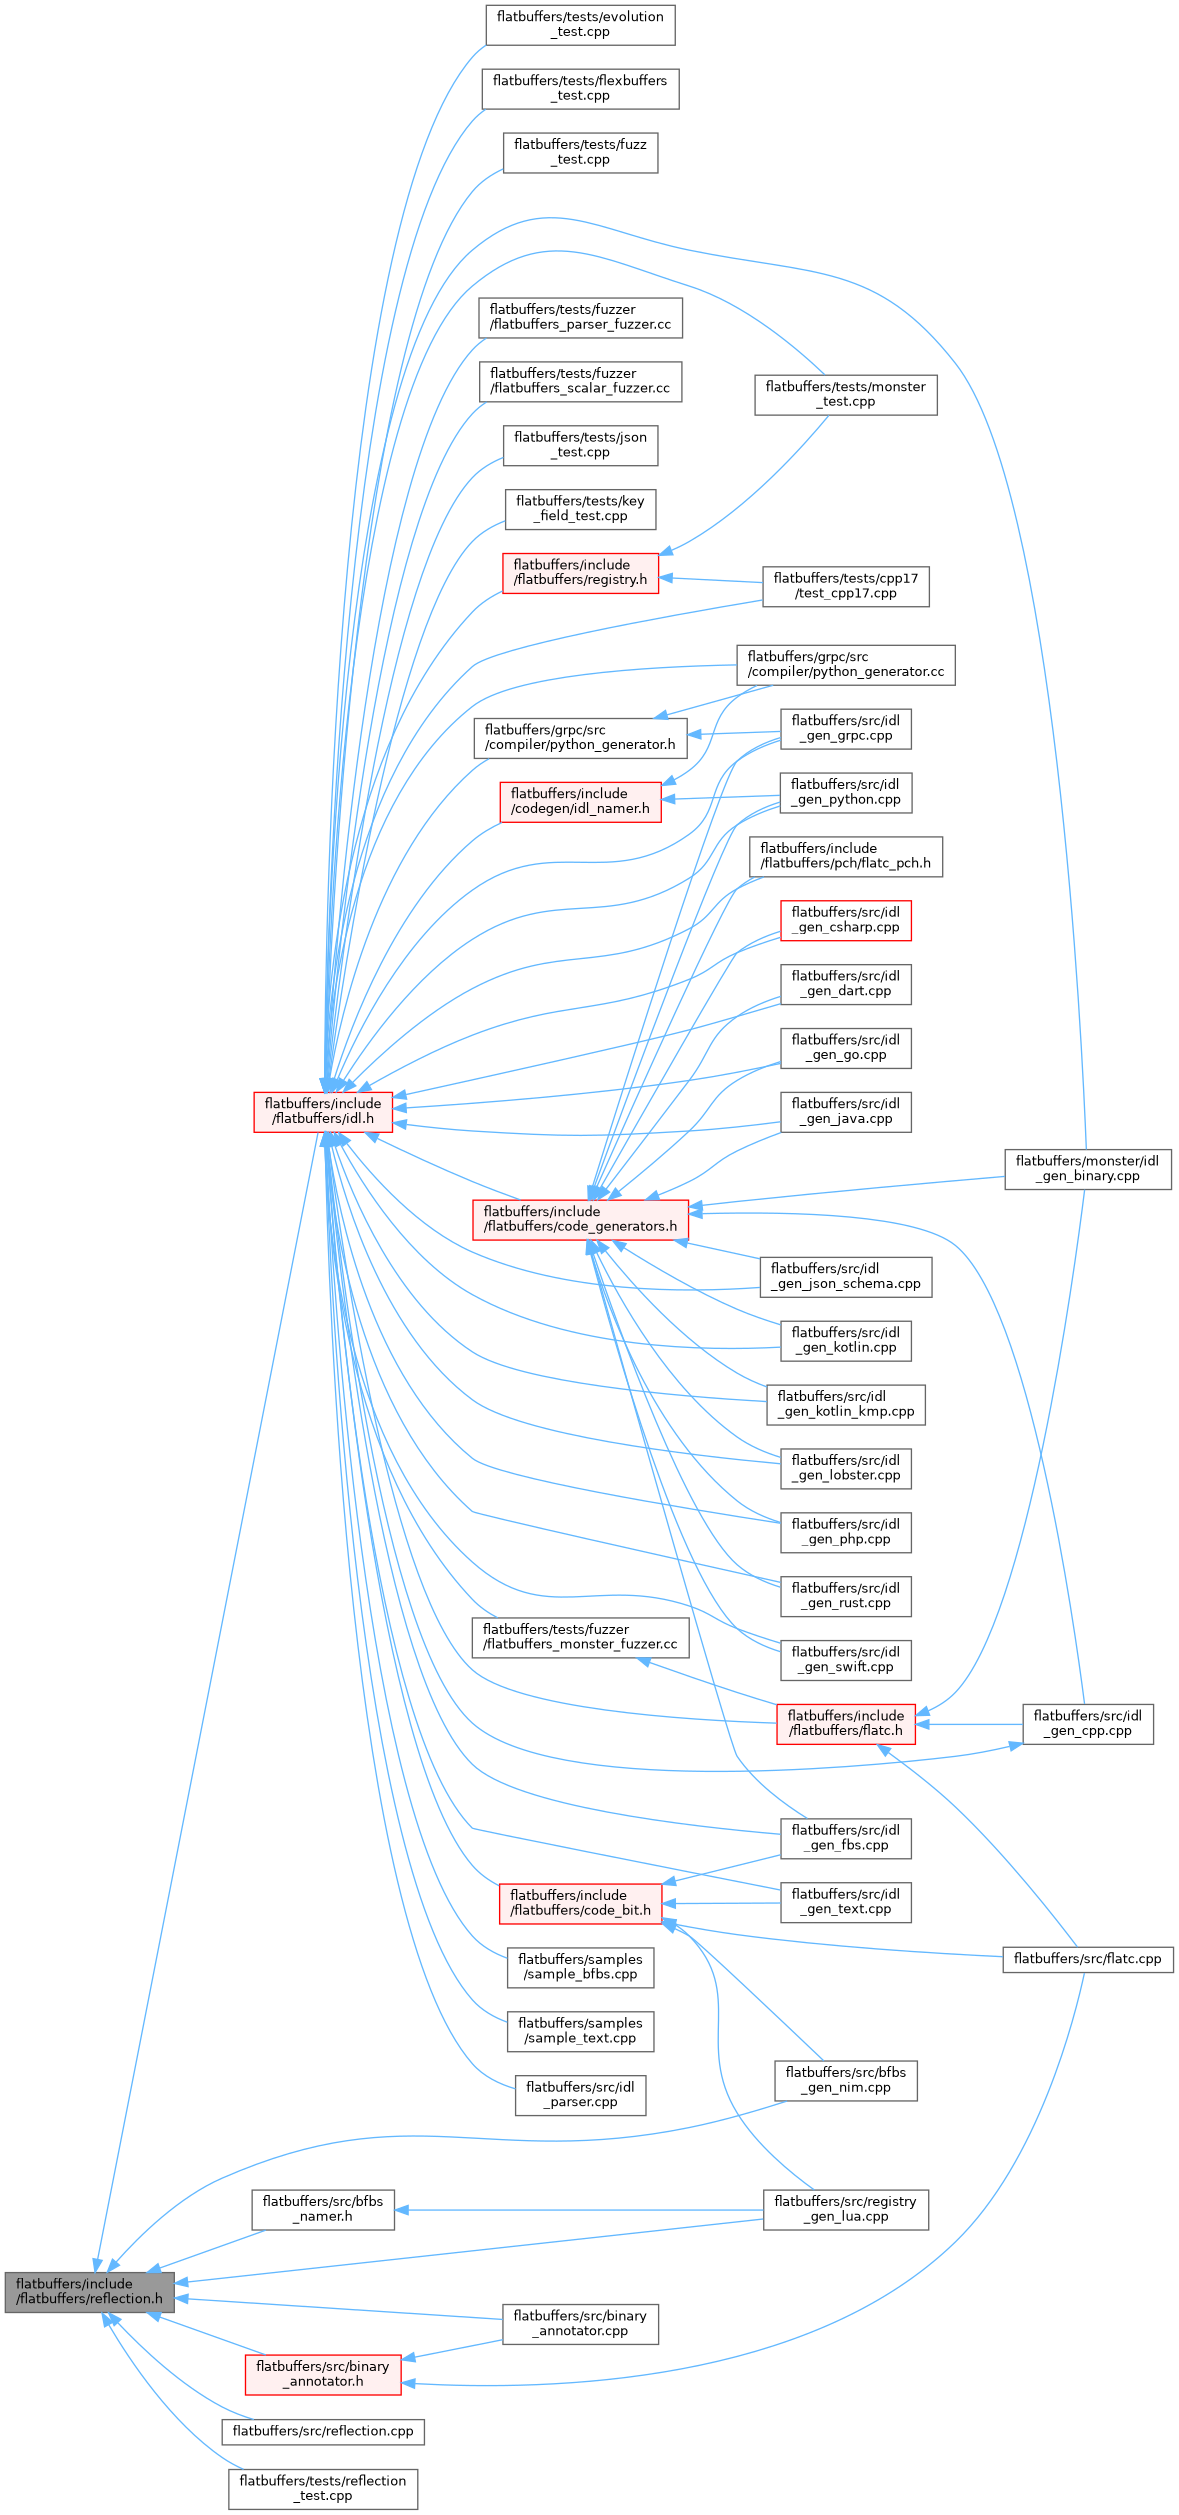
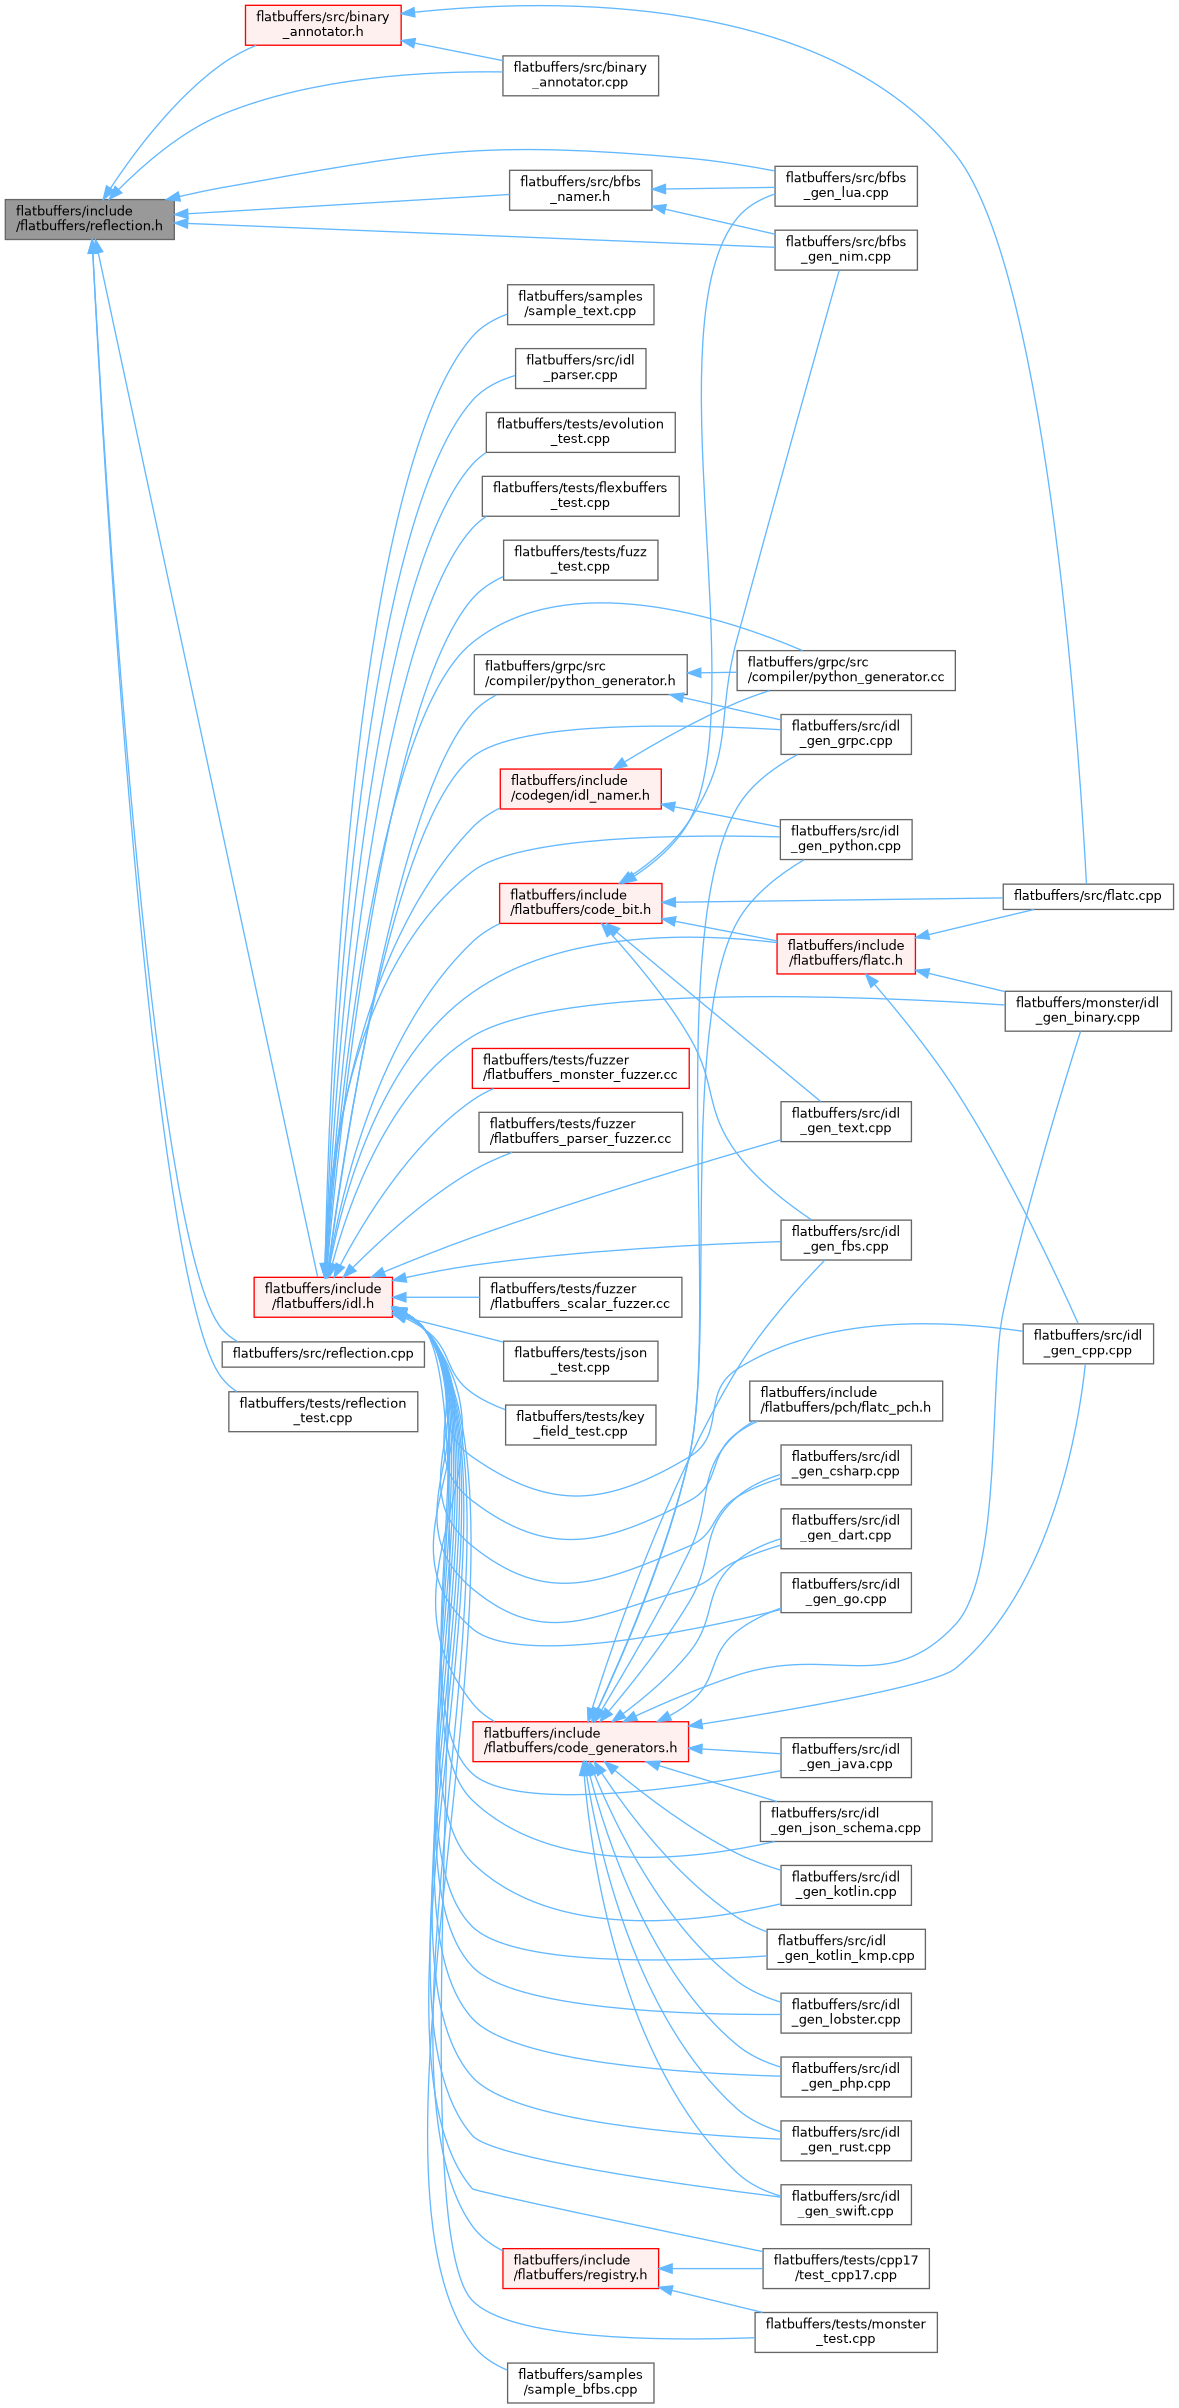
none -> (720, 222)
(846, 921) -> (846, 1465)
(581, 1638) -> (581, 1068)
(703, 1681) -> (718, 930)
(453, 1696) -> (671, 1467)
(846, 2210) -> (846, 186)
